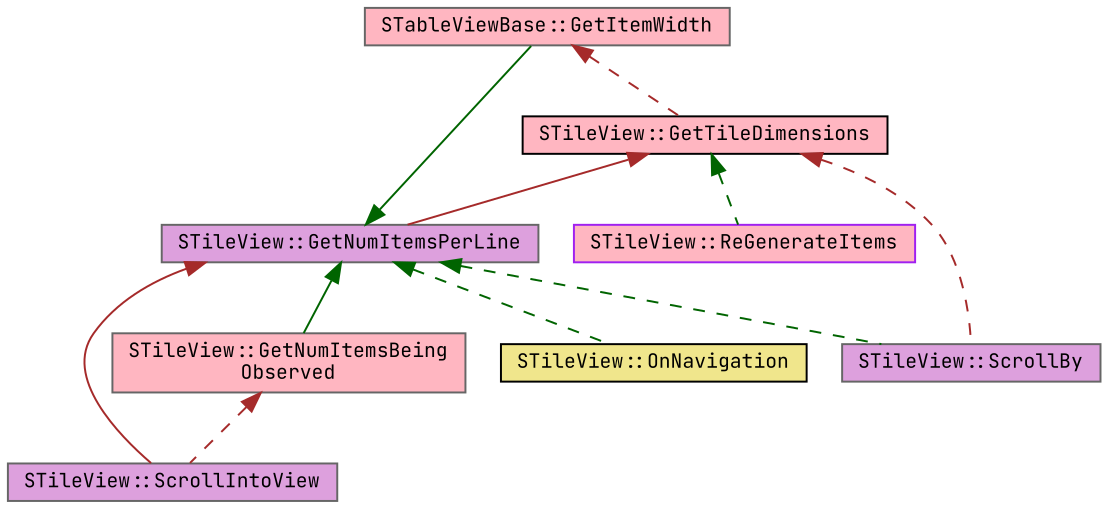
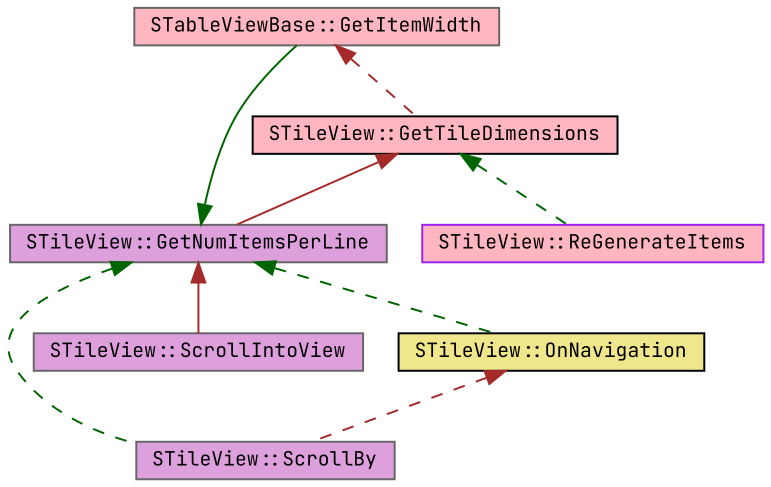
(931, 224) -> (400, 410)
(289, 363) -> none
